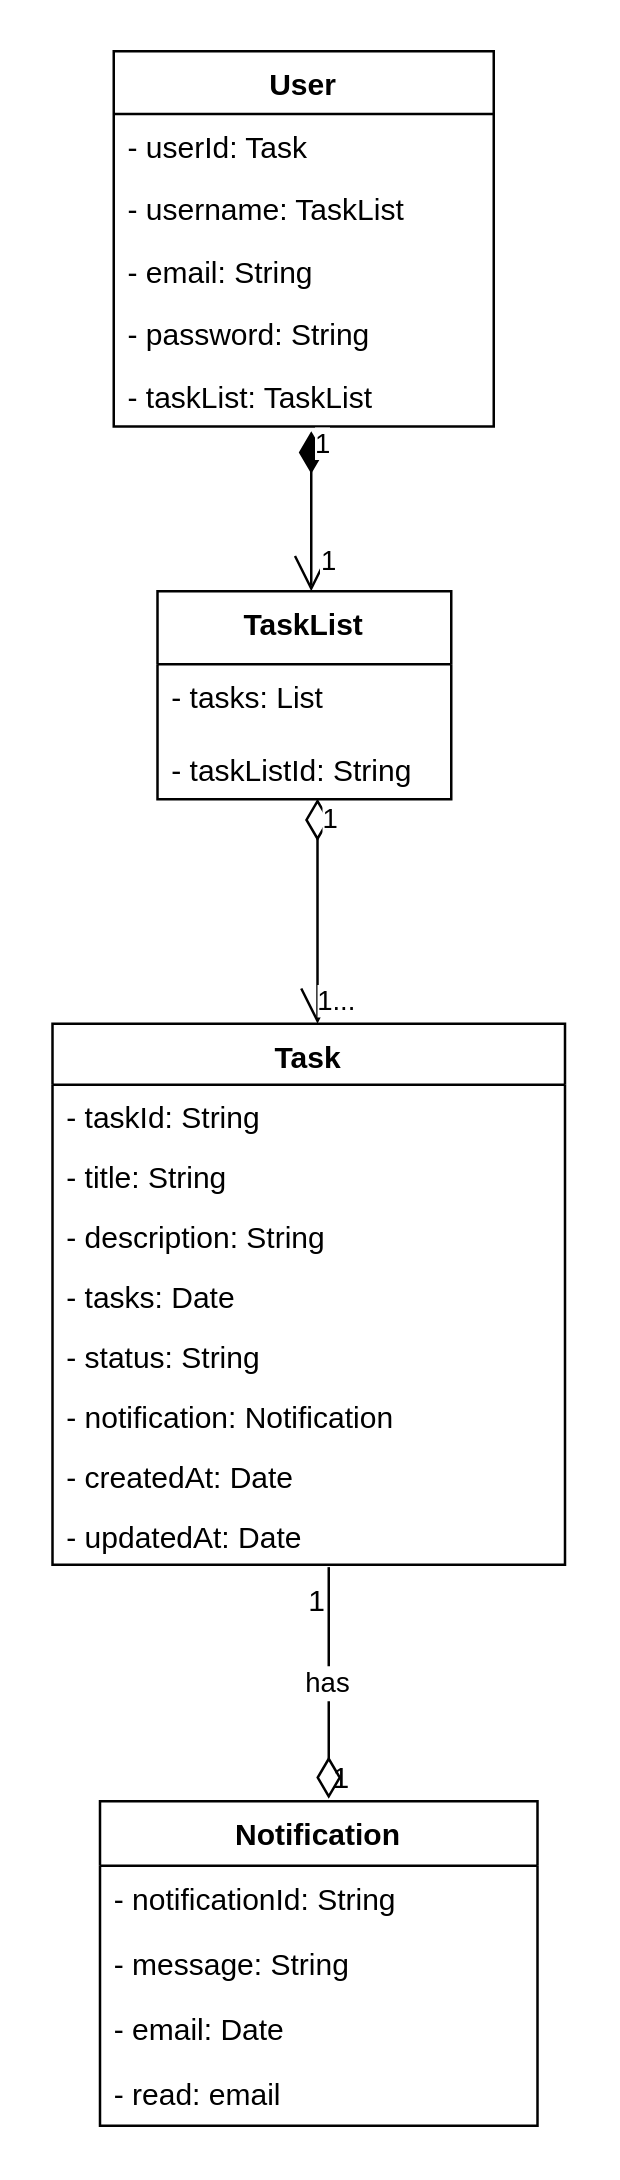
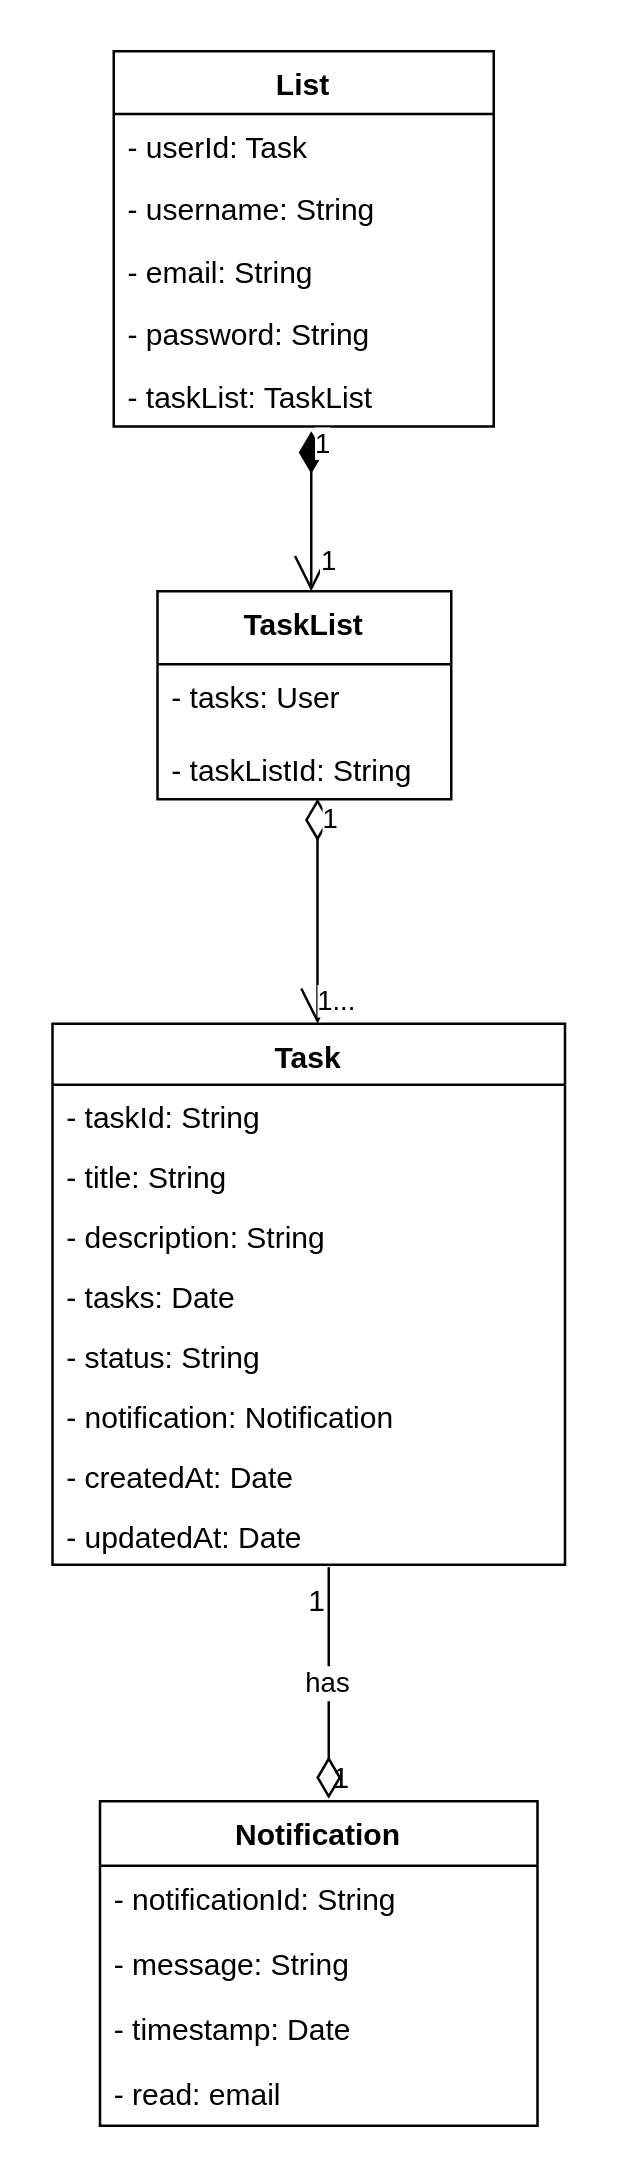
(303, 85) -> (303, 85)
(280, 210) -> (263, 210)
(265, 698) -> (269, 698)
(203, 2030) -> (241, 2030)
